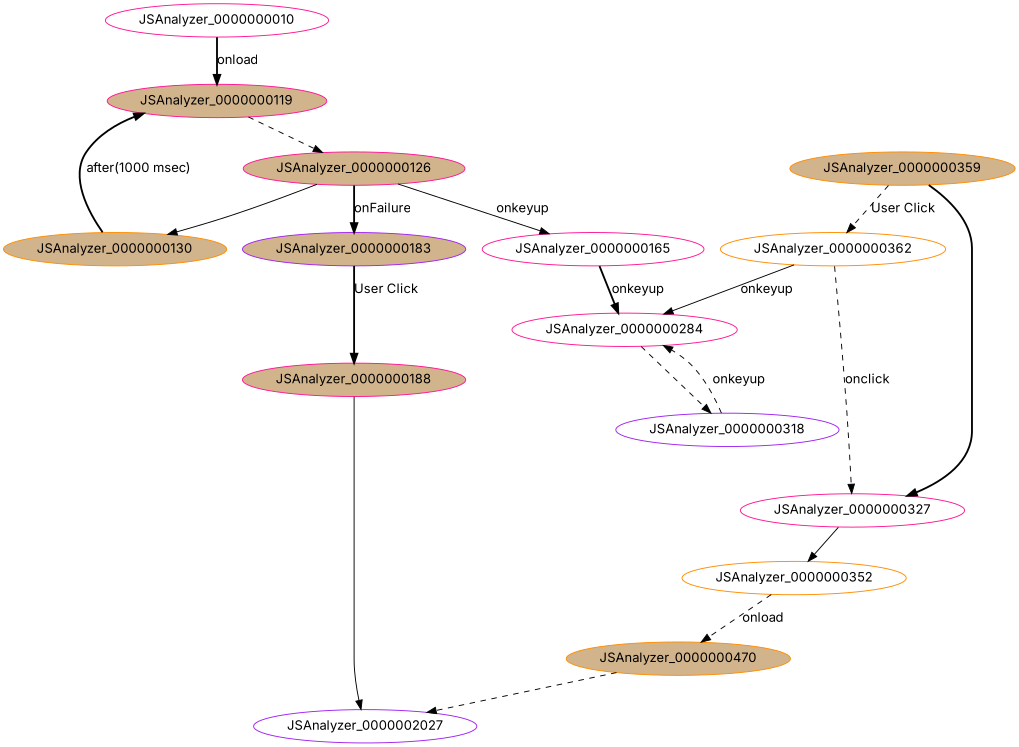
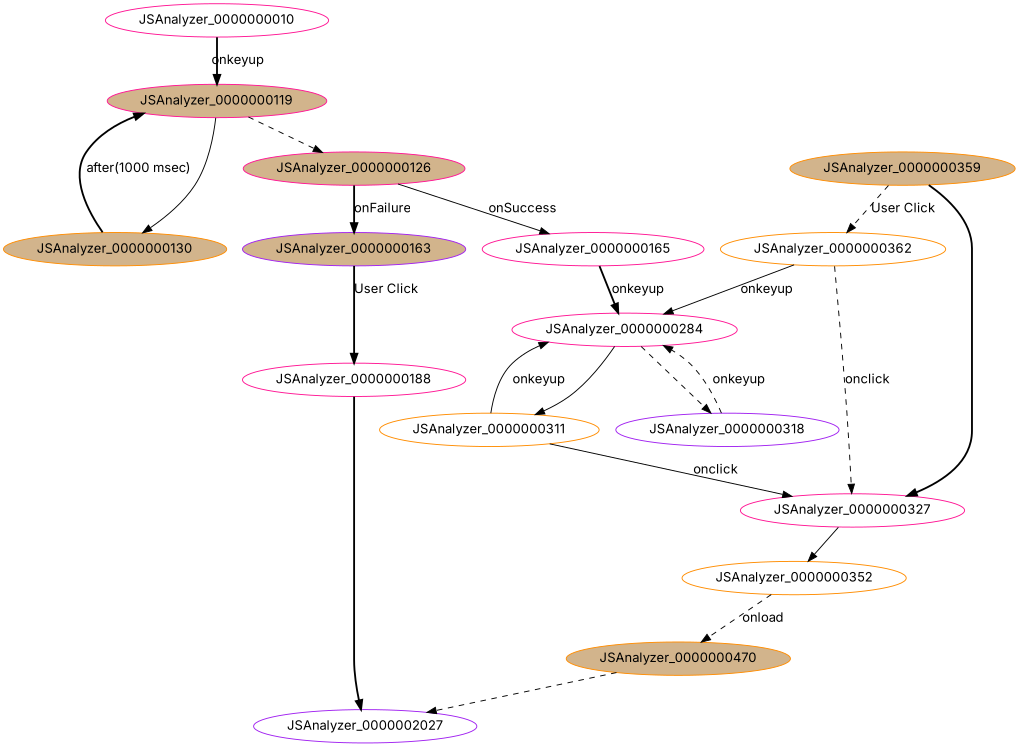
(238, 61) -> (238, 61)
(523, 209) -> (523, 209)
(247, 210) -> (197, 181)
(354, 249) -> (354, 249)
(354, 380) -> (354, 380)
none -> (489, 430)
(354, 549) -> (354, 549)
